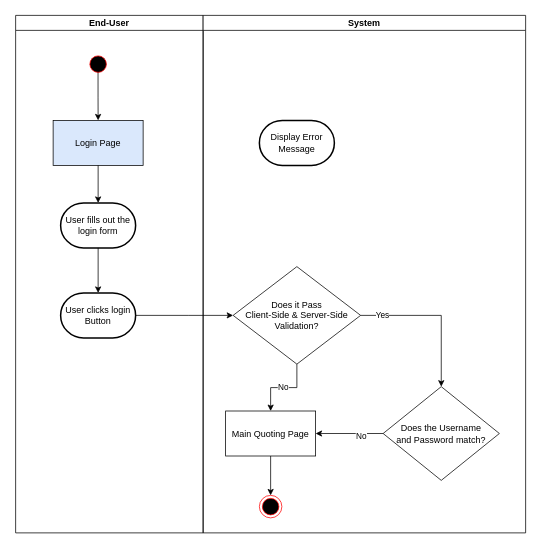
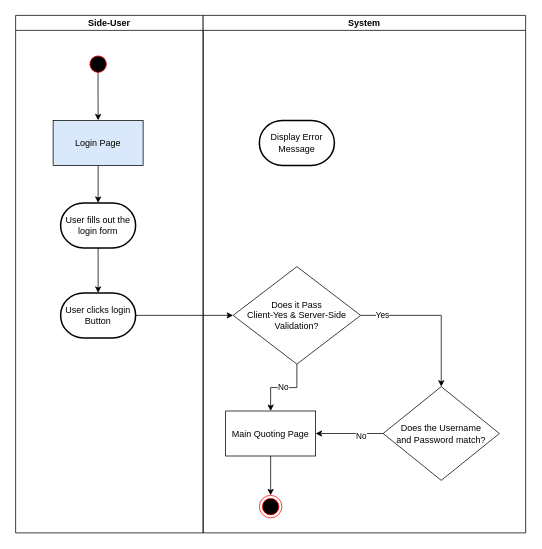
(109, 23) -> (109, 23)
(297, 315) -> (297, 315)
